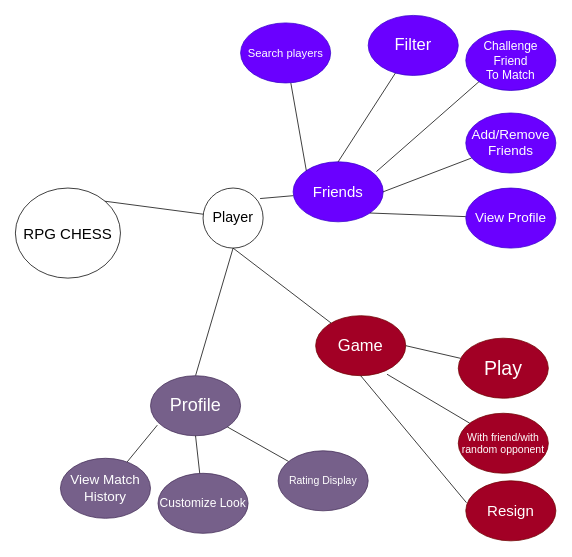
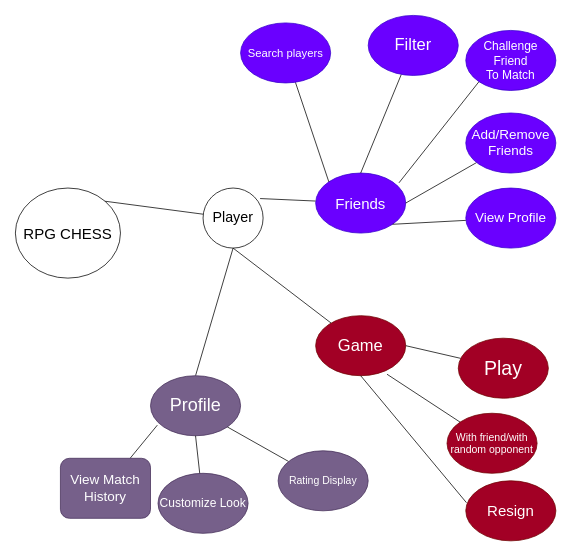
(338, 192) -> (360, 203)
(503, 443) -> (492, 443)
(105, 488) -> (105, 488)
